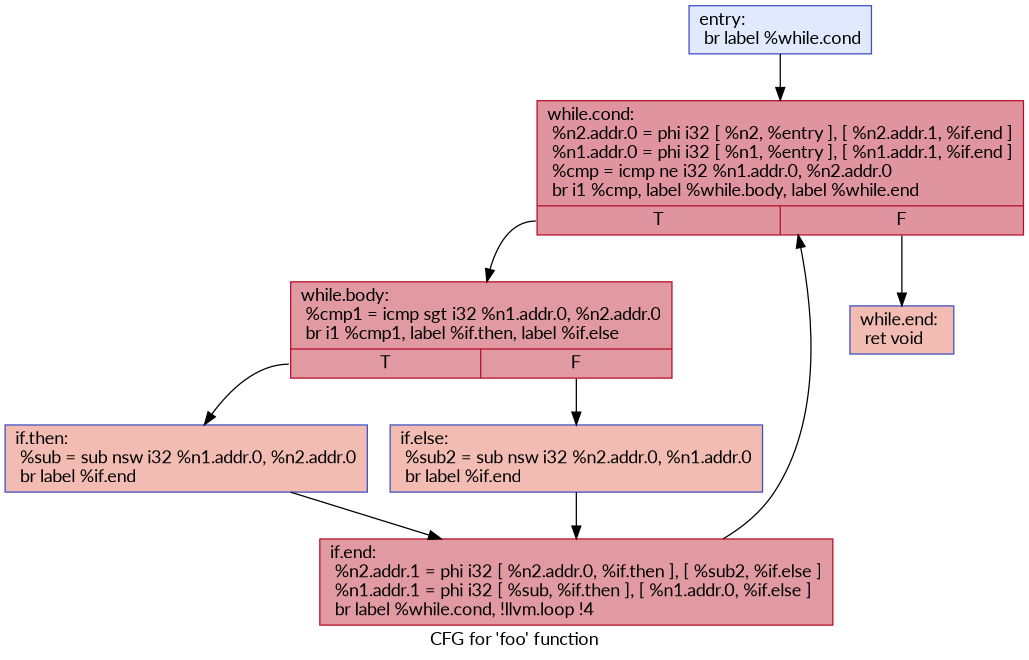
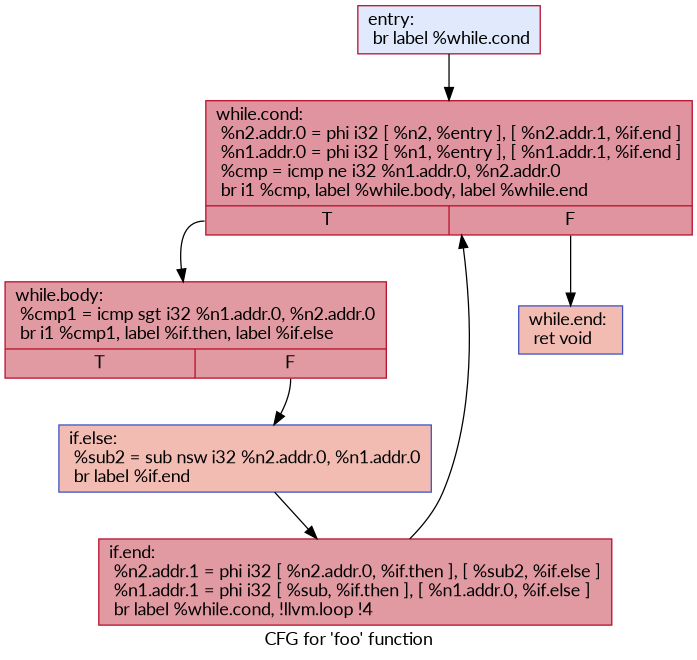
(780, 30) -> (449, 30)
(186, 459) -> none
